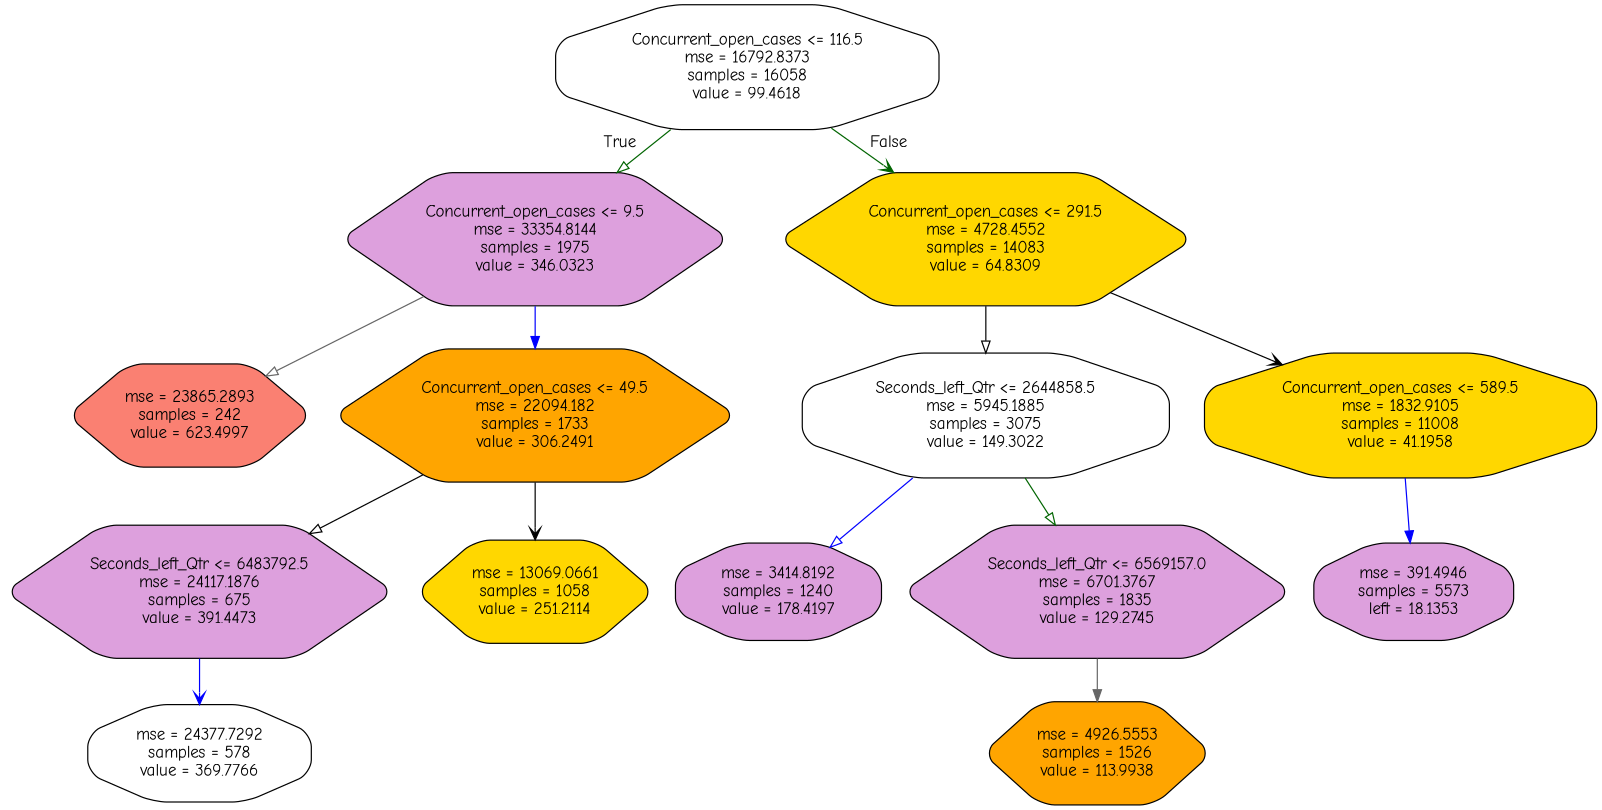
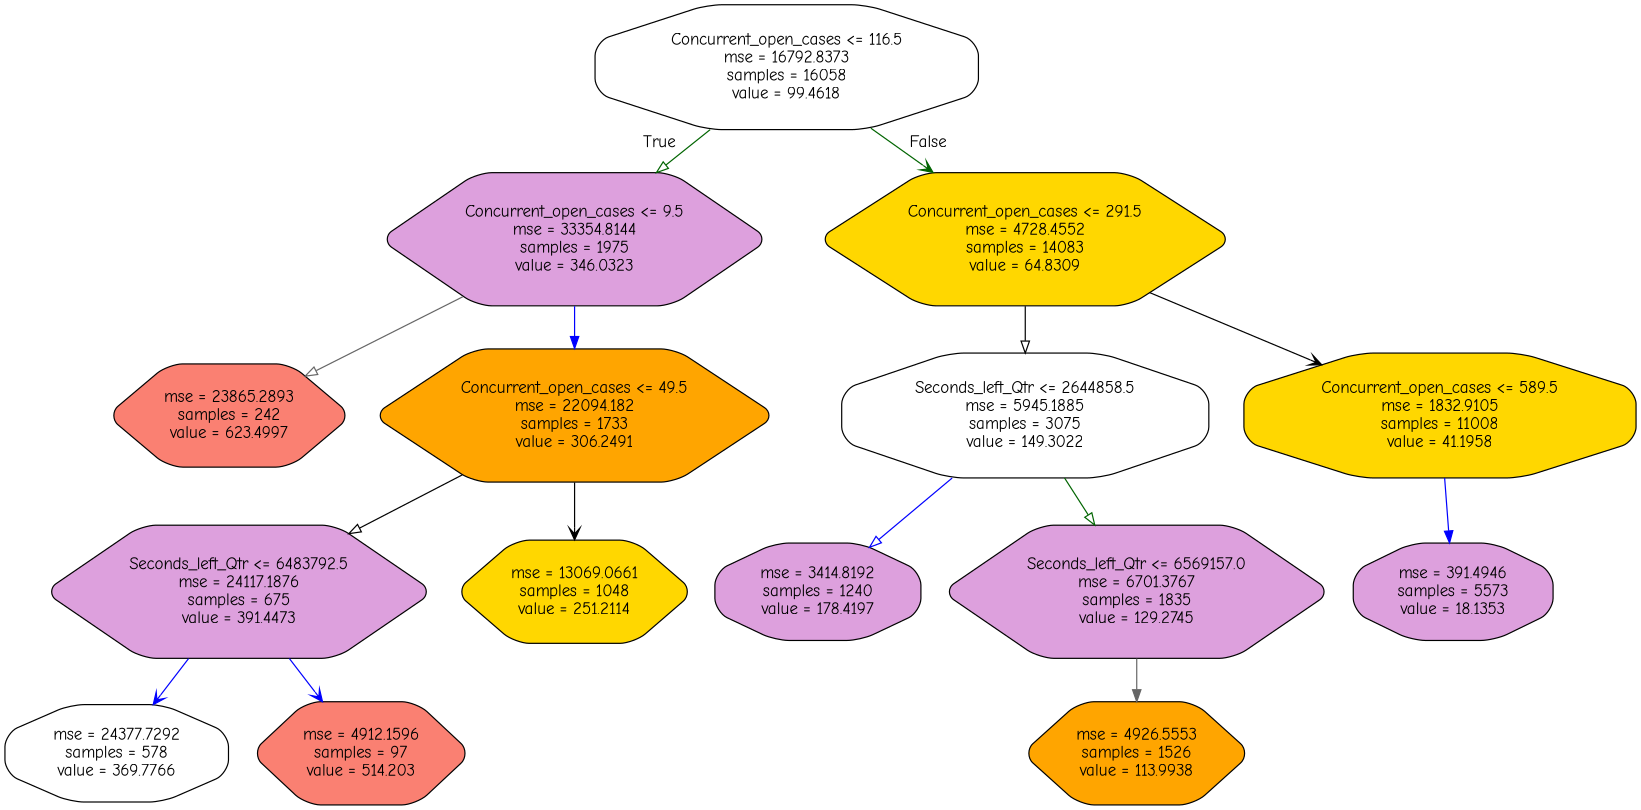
(535, 592) -> (575, 592)
(1414, 592) -> (1453, 592)
none -> (361, 753)
